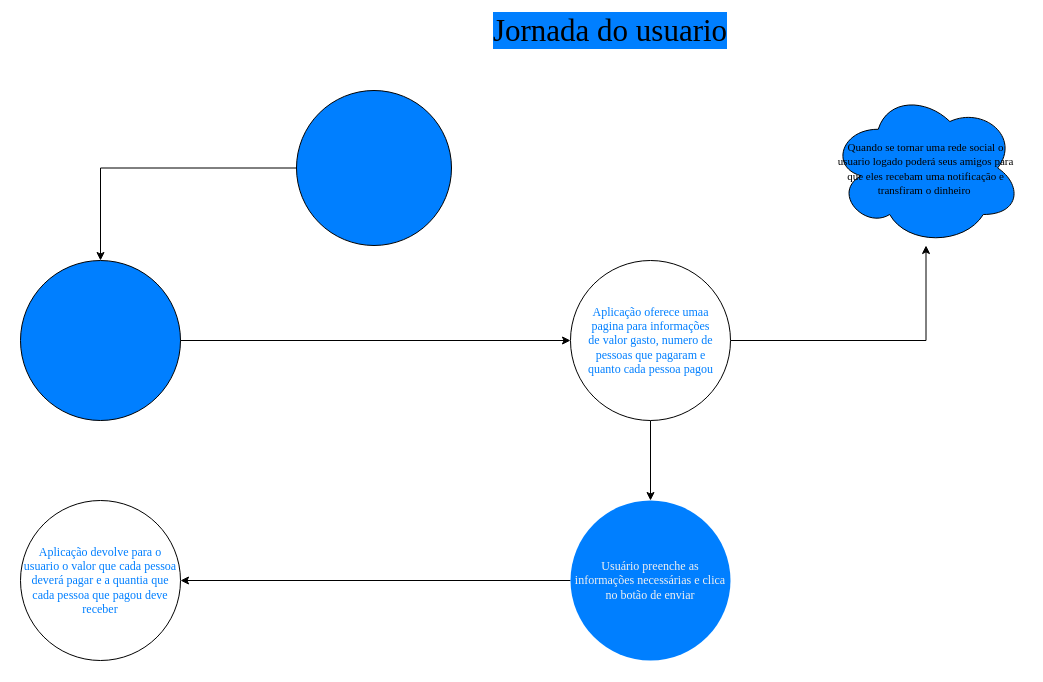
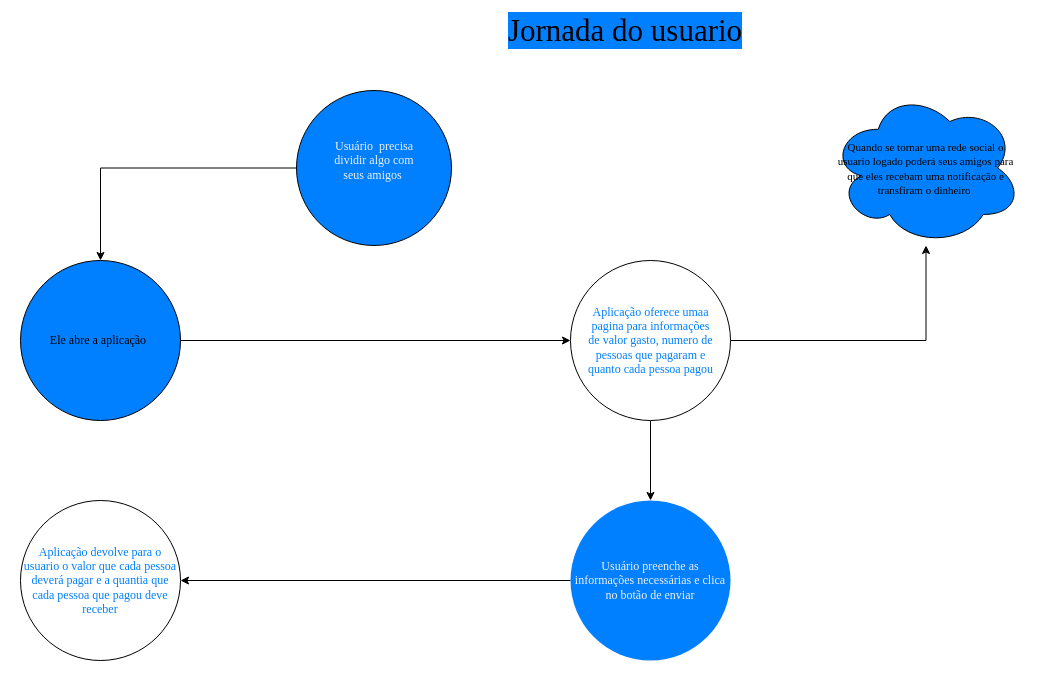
(611, 31) -> (626, 31)
none -> (374, 168)
none -> (99, 341)
